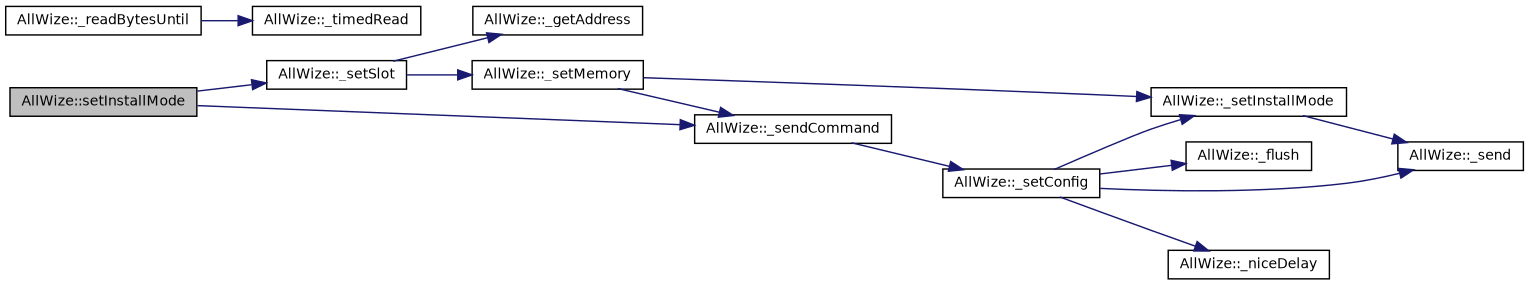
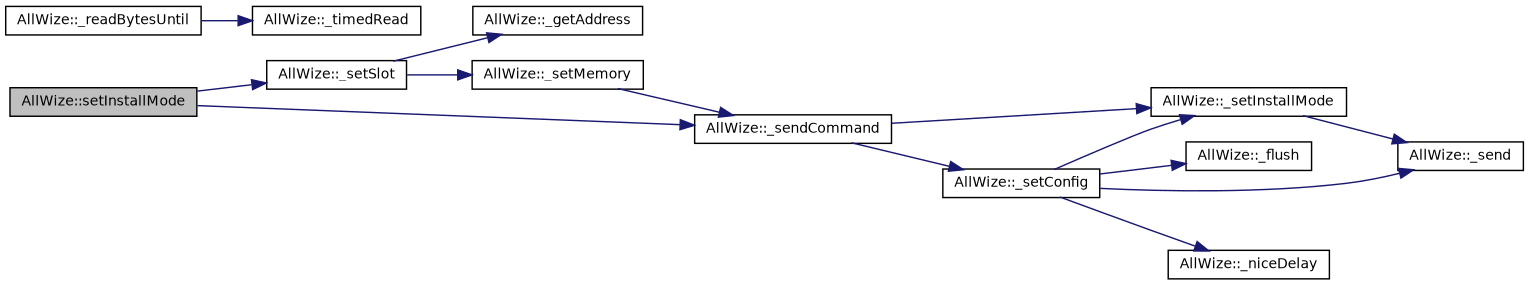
(890, 87) -> (1014, 116)
